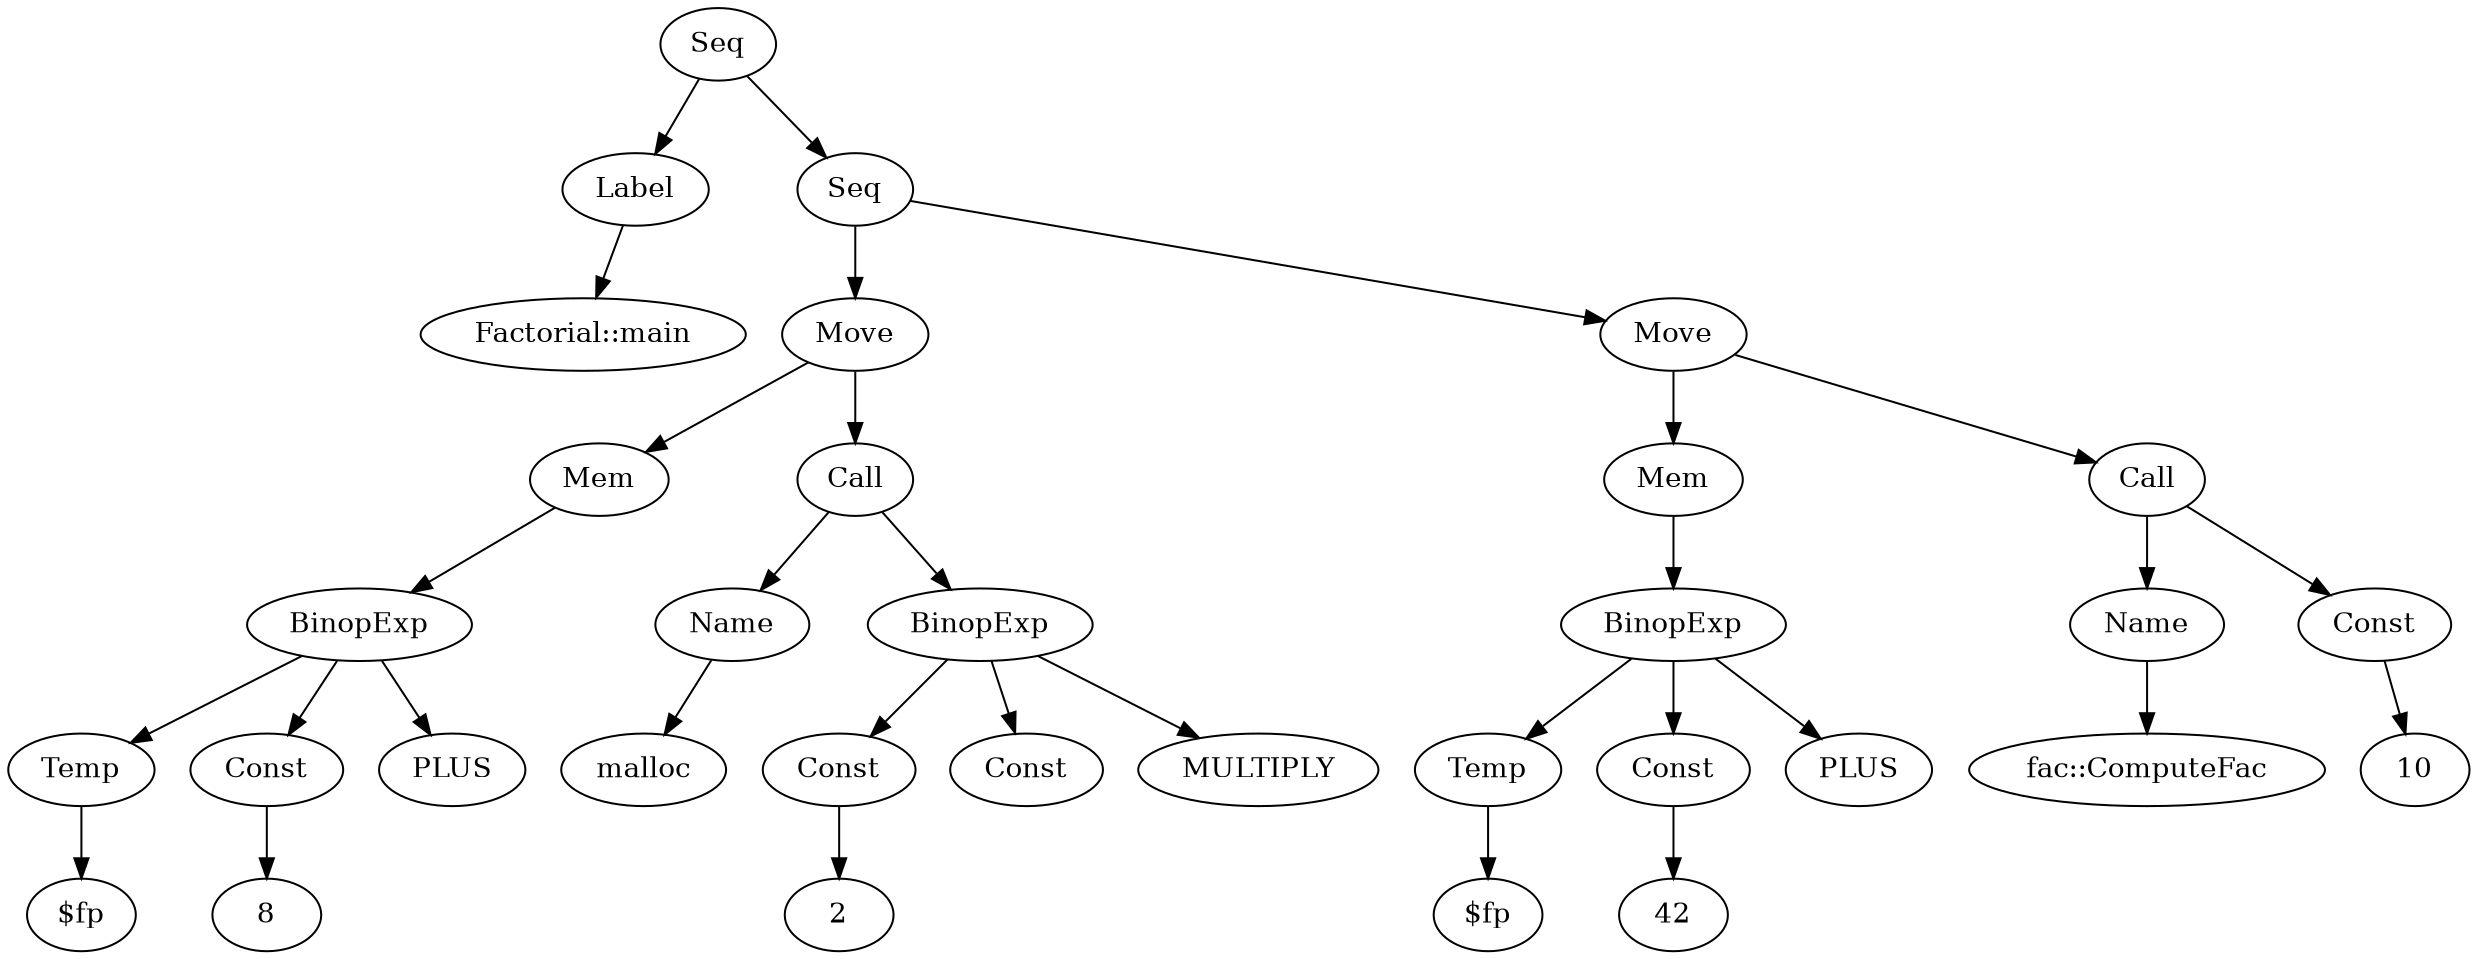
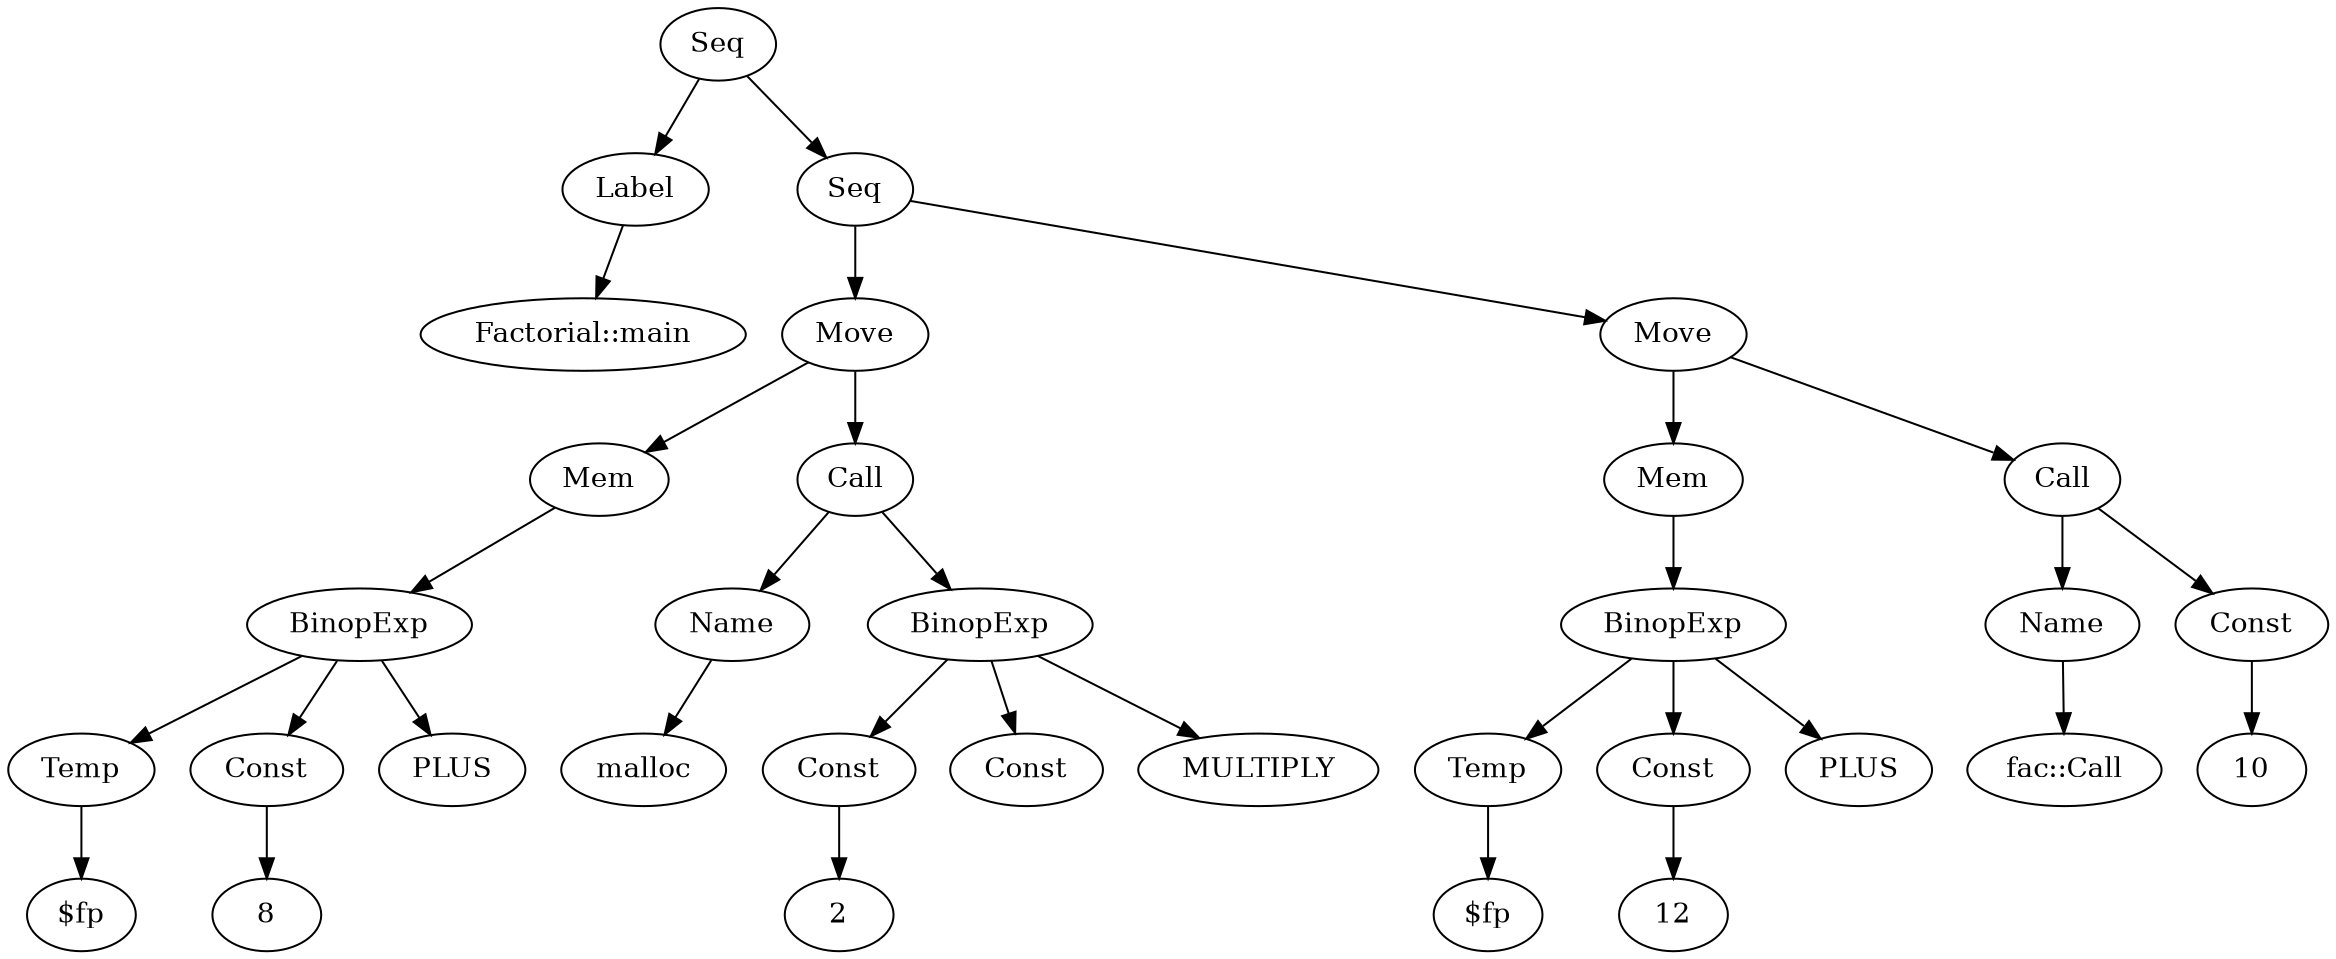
(2147, 770) -> (2064, 770)
(1673, 915) -> (1673, 915)
